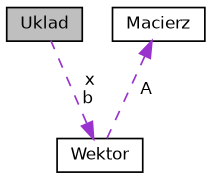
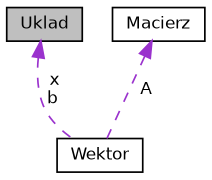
(69, 82) -> (43, 104)
